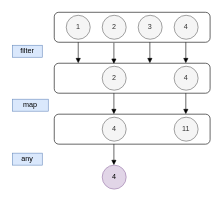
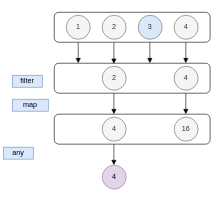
(150, 27) -> (150, 27)
(27, 51) -> (27, 81)
(186, 129) -> (186, 129)
(27, 159) -> (18, 153)
